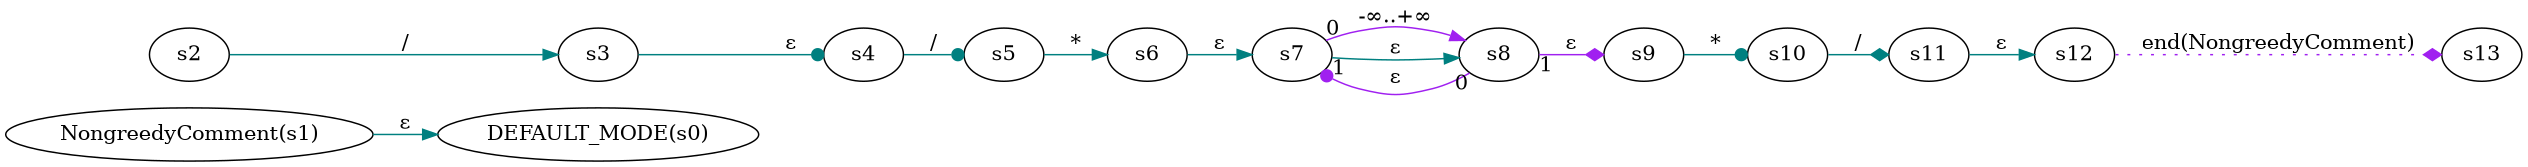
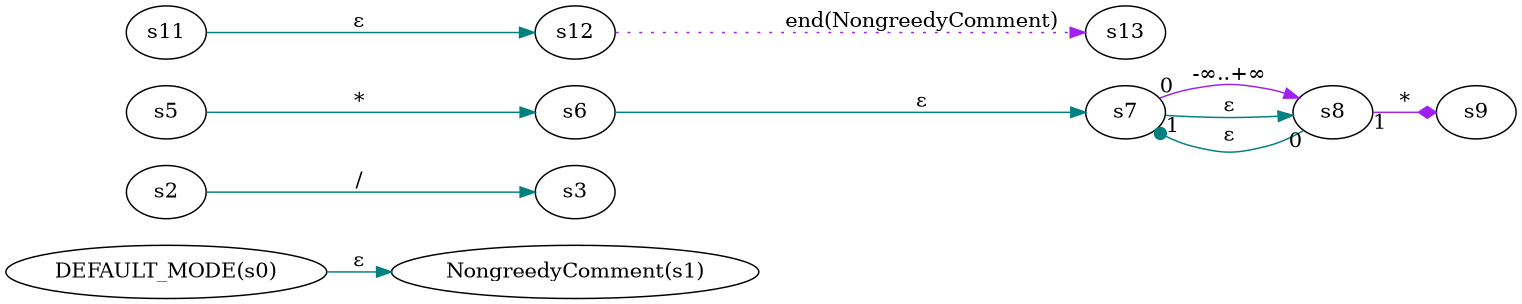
(1571, 44) -> (1405, 101)
(864, 55) -> none
(1788, 55) -> none
(2269, 55) -> (843, 33)
(1402, 94) -> (1236, 152)
(398, 134) -> (352, 272)
